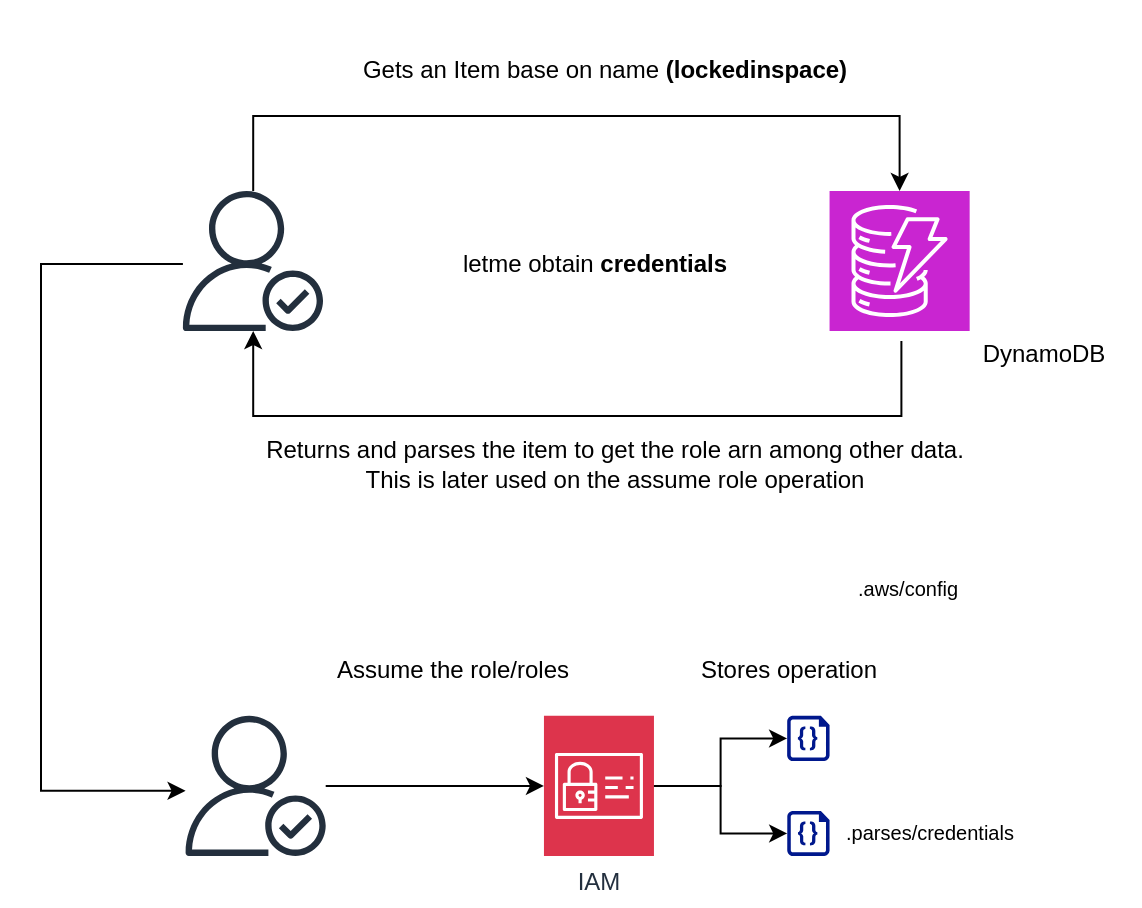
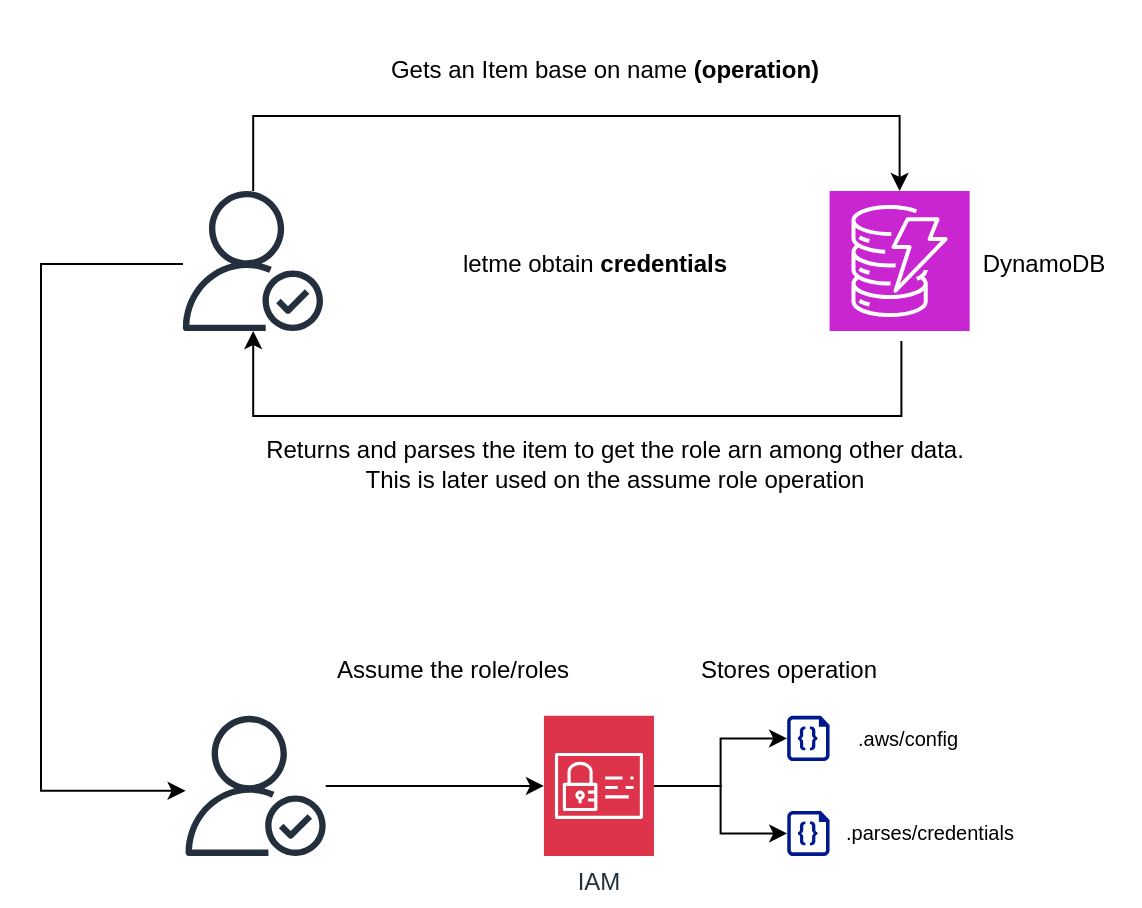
(606, 71) -> (606, 71)
(1045, 354) -> (1045, 264)
(910, 588) -> (910, 738)
